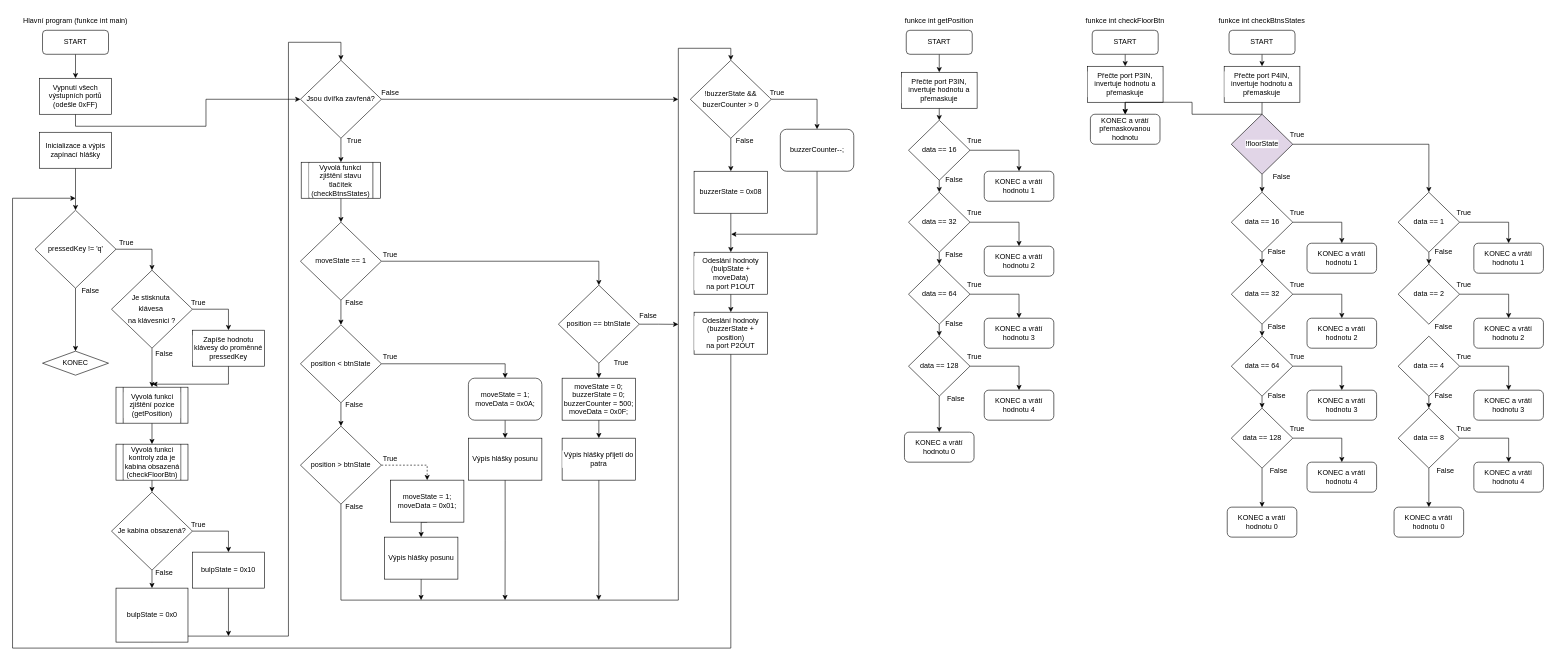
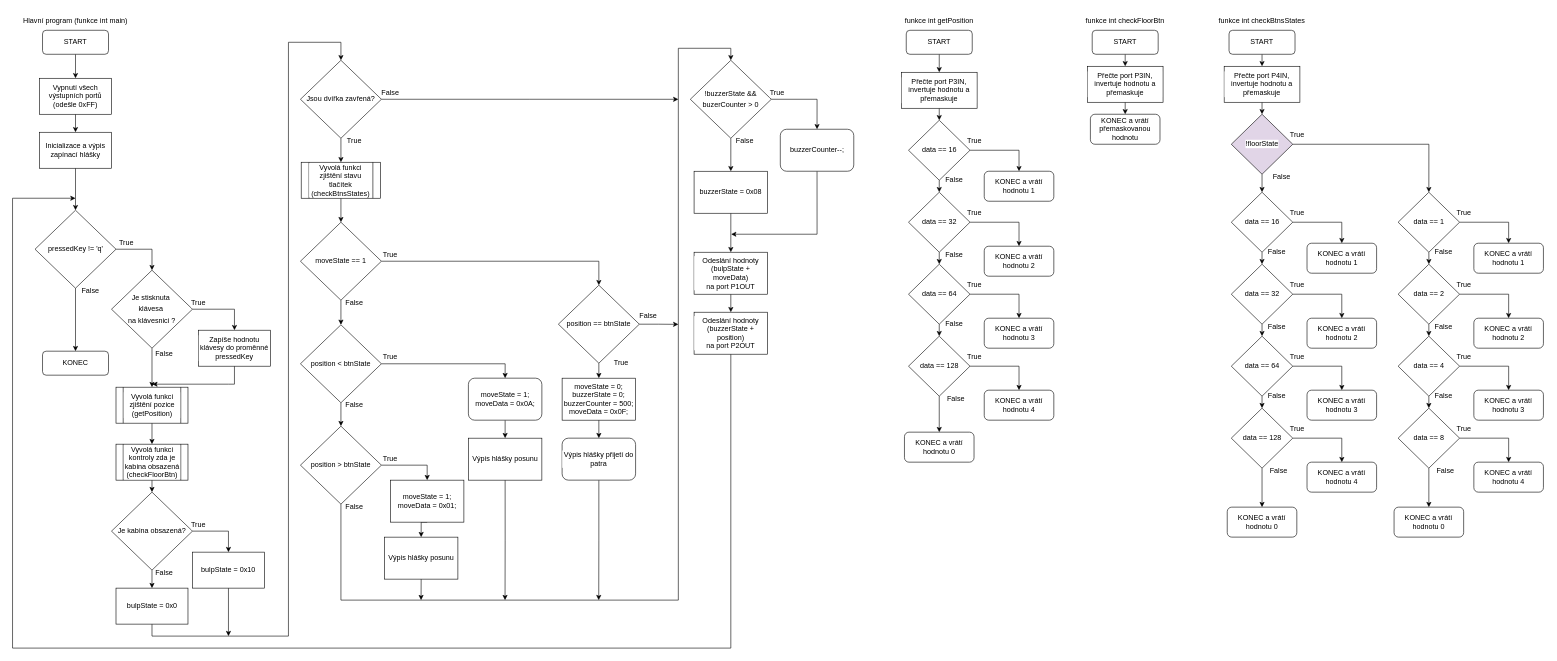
(1209, 114) -> (1262, 108)
(76, 126) -> (75, 126)
none -> (1429, 330)
(228, 348) -> (234, 348)
(75, 363) -> (75, 363)
(599, 459) -> (599, 459)
(410, 465) -> (410, 465)
(152, 615) -> (152, 606)
